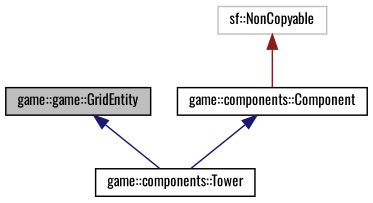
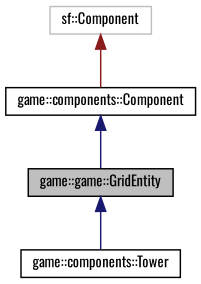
(272, 20) -> (101, 20)
(218, 147) -> (101, 150)
